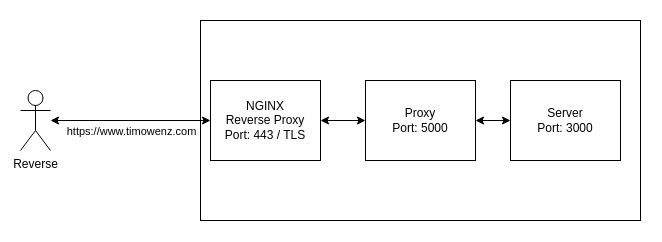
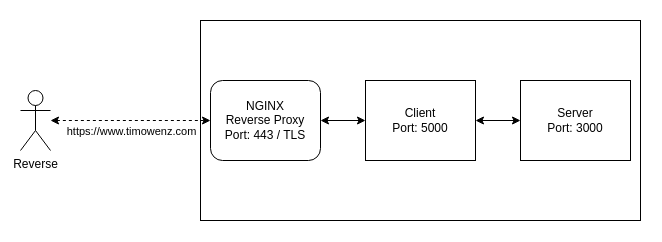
(129, 121) -> (129, 121)
(266, 121) -> (266, 121)
(421, 121) -> (421, 121)
(566, 121) -> (576, 121)
